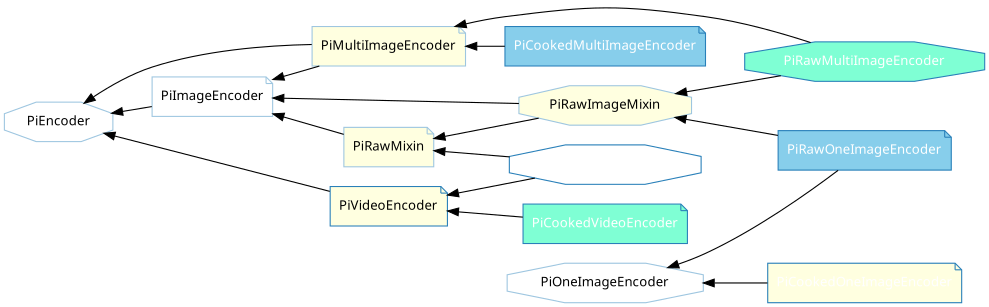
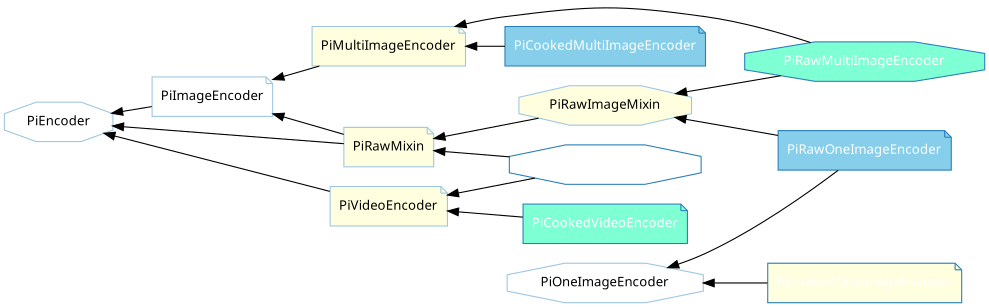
(199, 56) -> (234, 135)
(401, 101) -> none
(389, 206) -> (389, 206)
